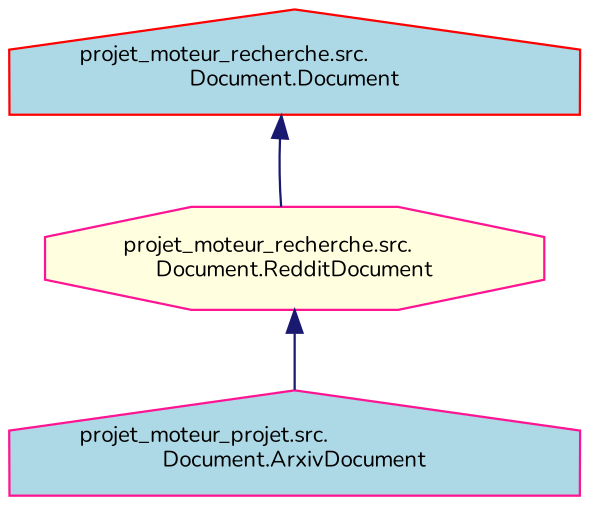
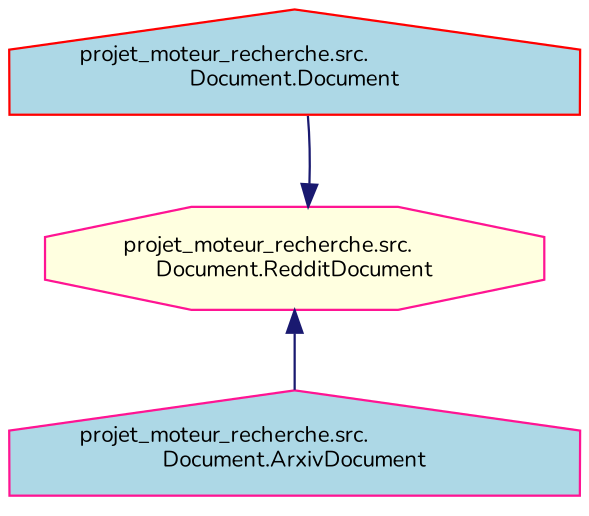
(280, 173) -> (310, 150)
(295, 449) -> (295, 449)
